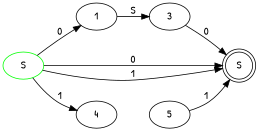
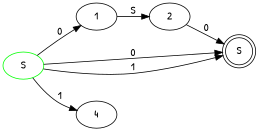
(170, 17) -> (170, 17)
(170, 115) -> none
